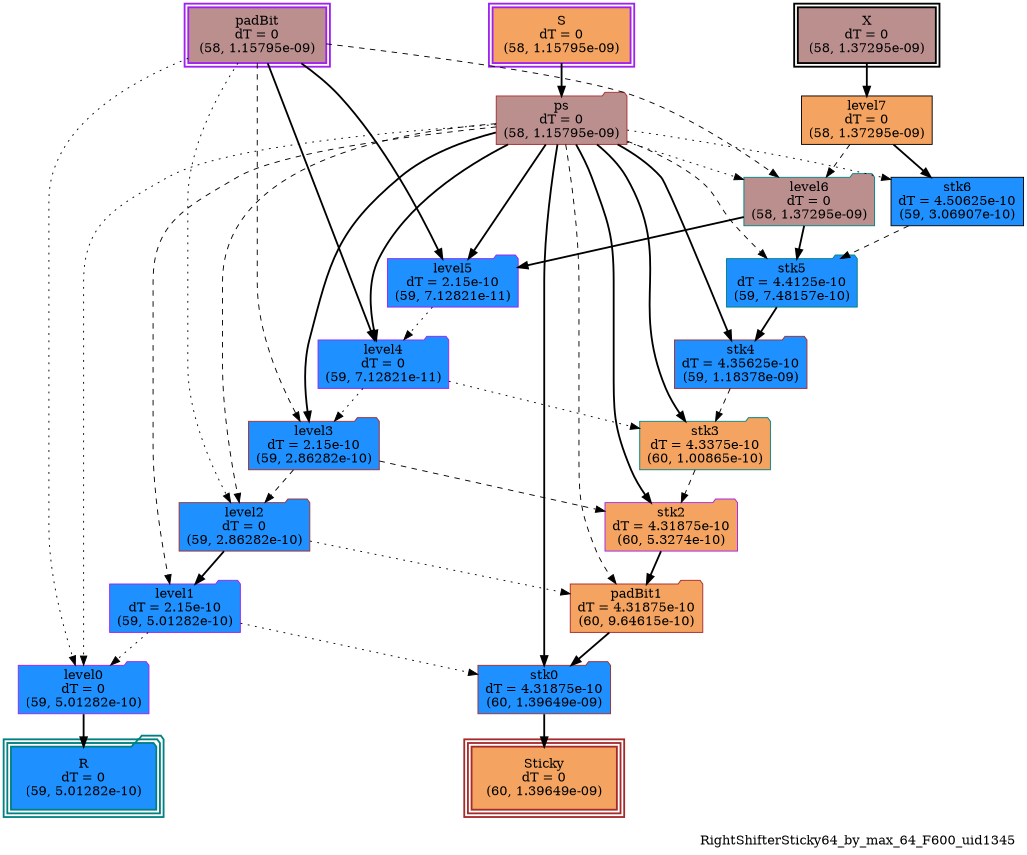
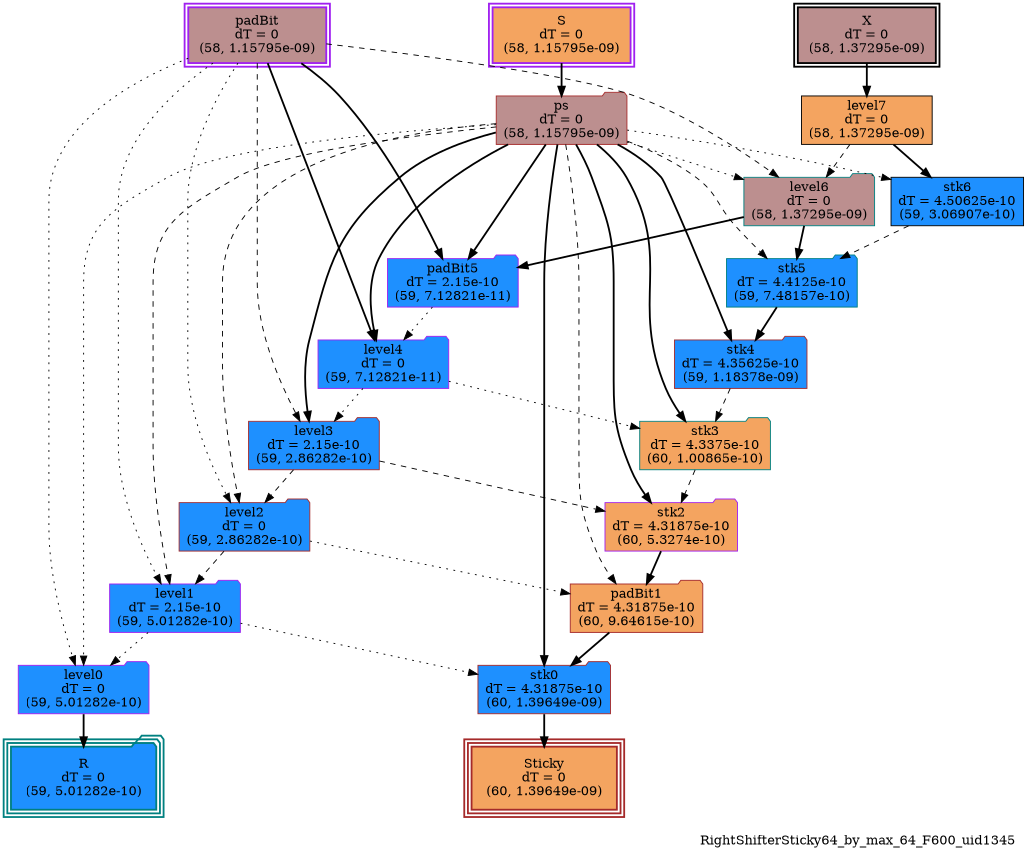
(453, 283) -> (453, 283)
none -> (118, 305)
(213, 564) -> (213, 564)
